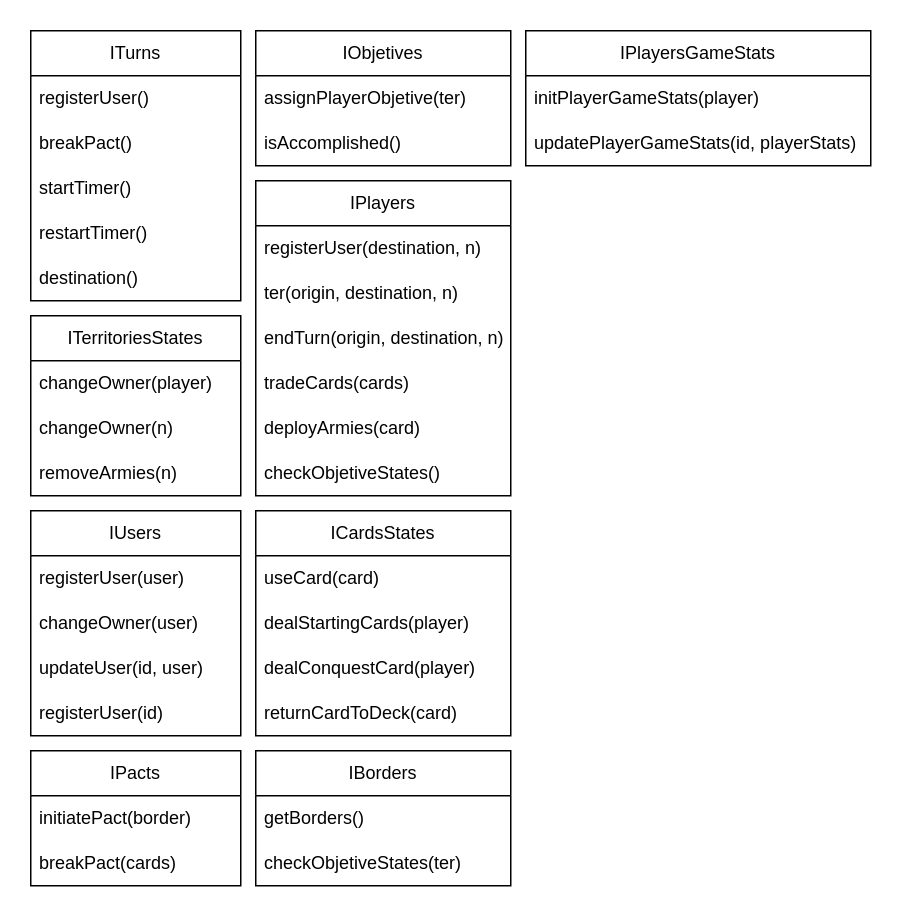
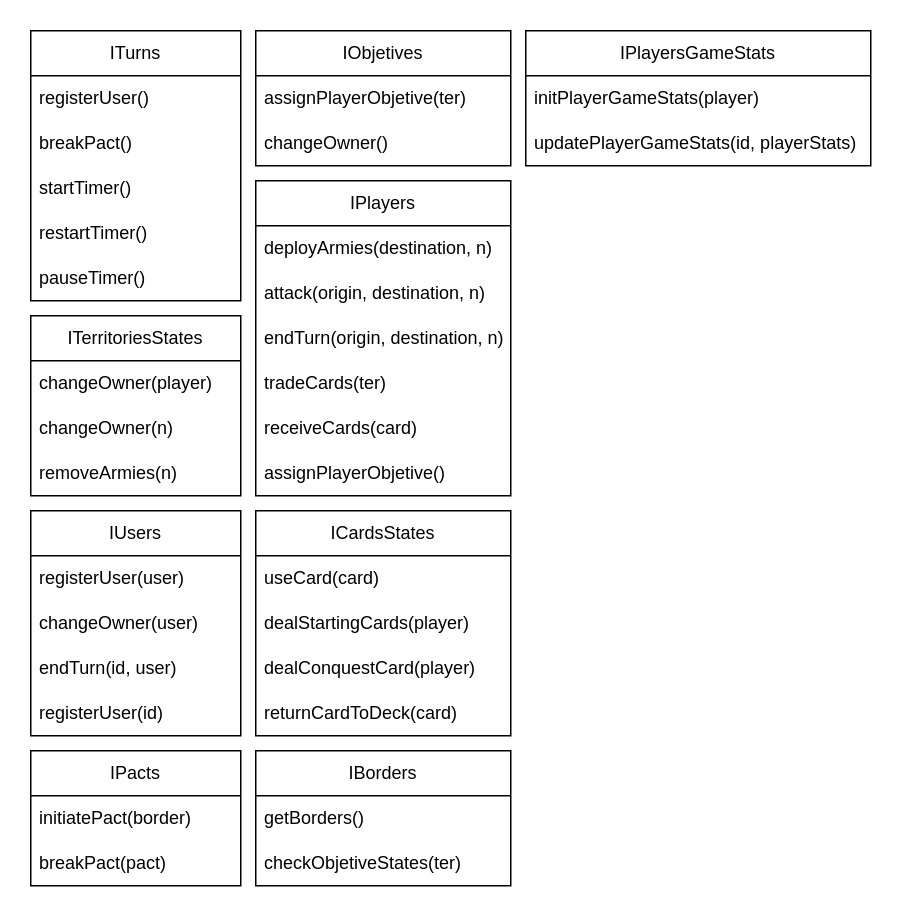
(338, 143) -> (330, 143)
(385, 248) -> (385, 248)
(101, 278) -> (98, 278)
(382, 293) -> (385, 293)
(350, 383) -> (340, 383)
(351, 428) -> (353, 428)
(368, 473) -> (369, 473)
(134, 668) -> (118, 668)
(120, 863) -> (115, 863)
